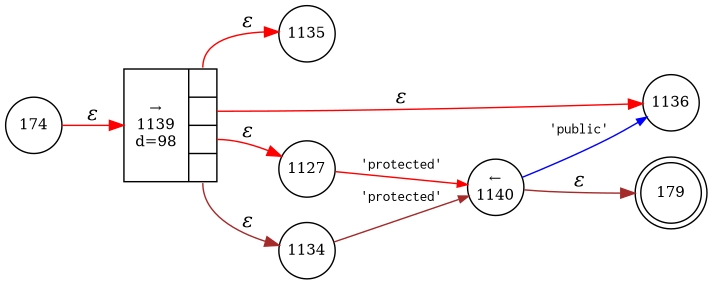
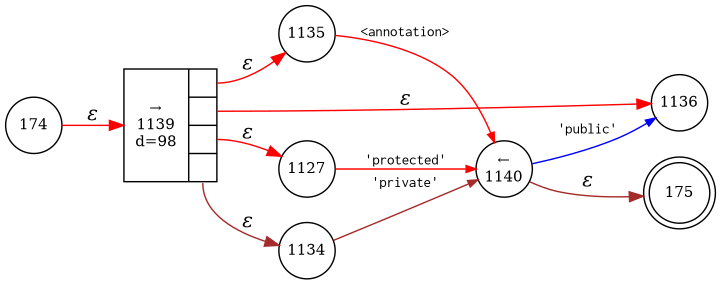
none -> (429, 61)
(671, 193) -> (680, 193)
(401, 197) -> (406, 183)
